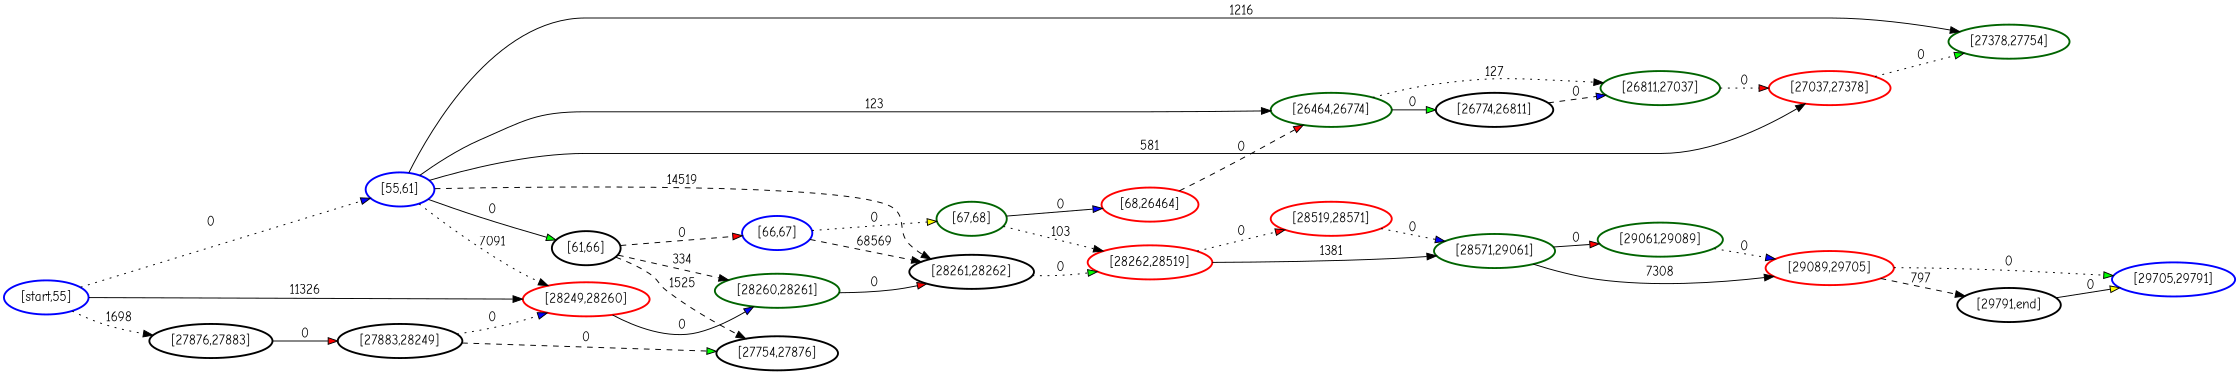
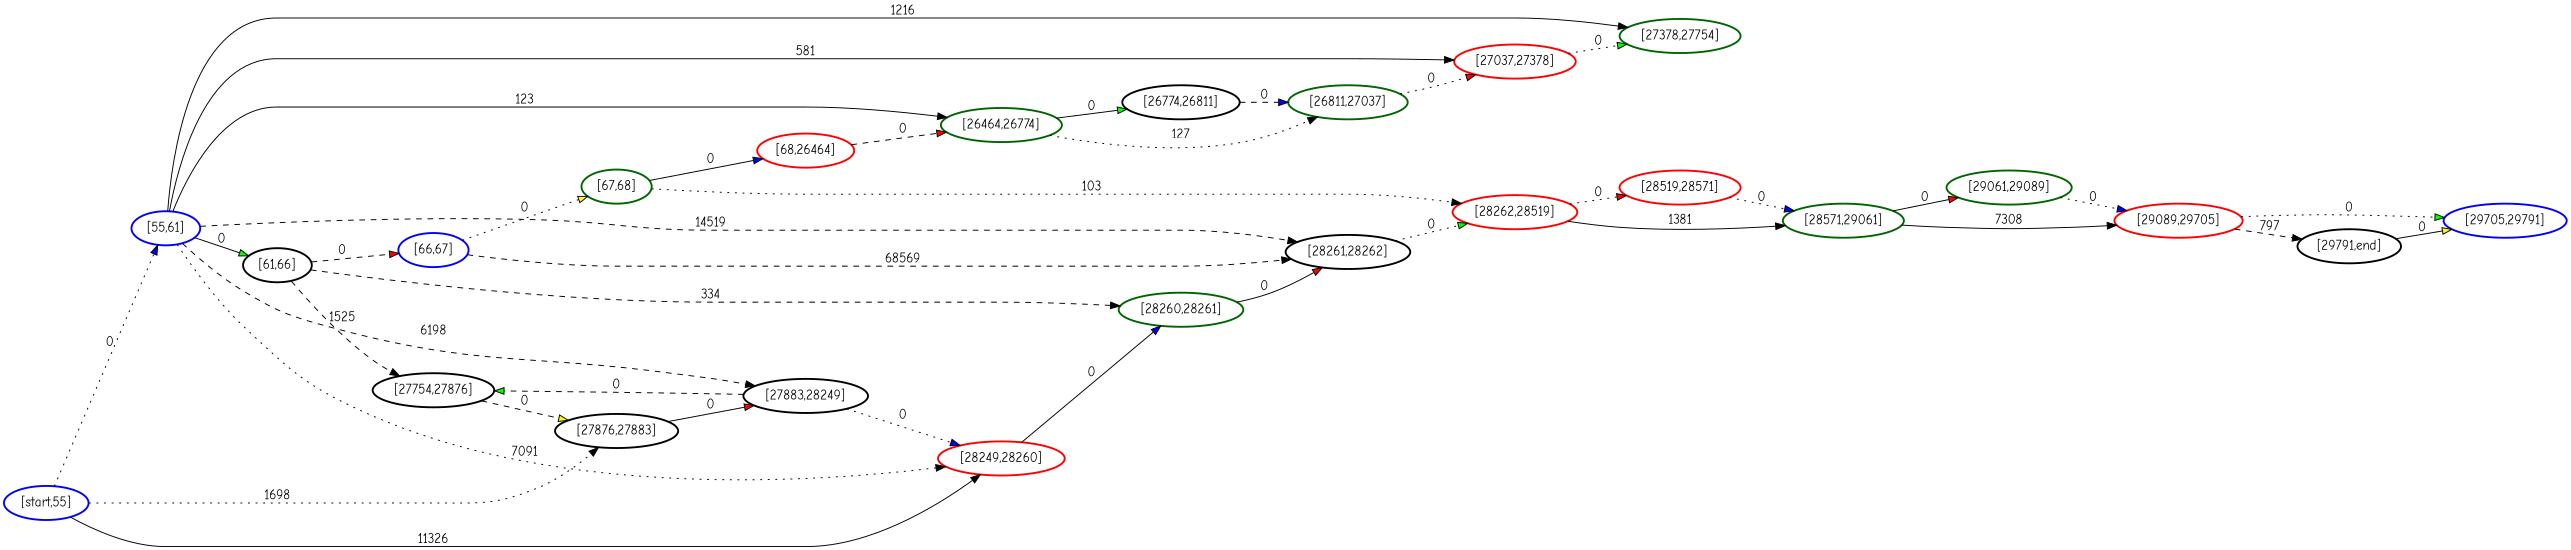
none -> (452, 352)
none -> (520, 410)
